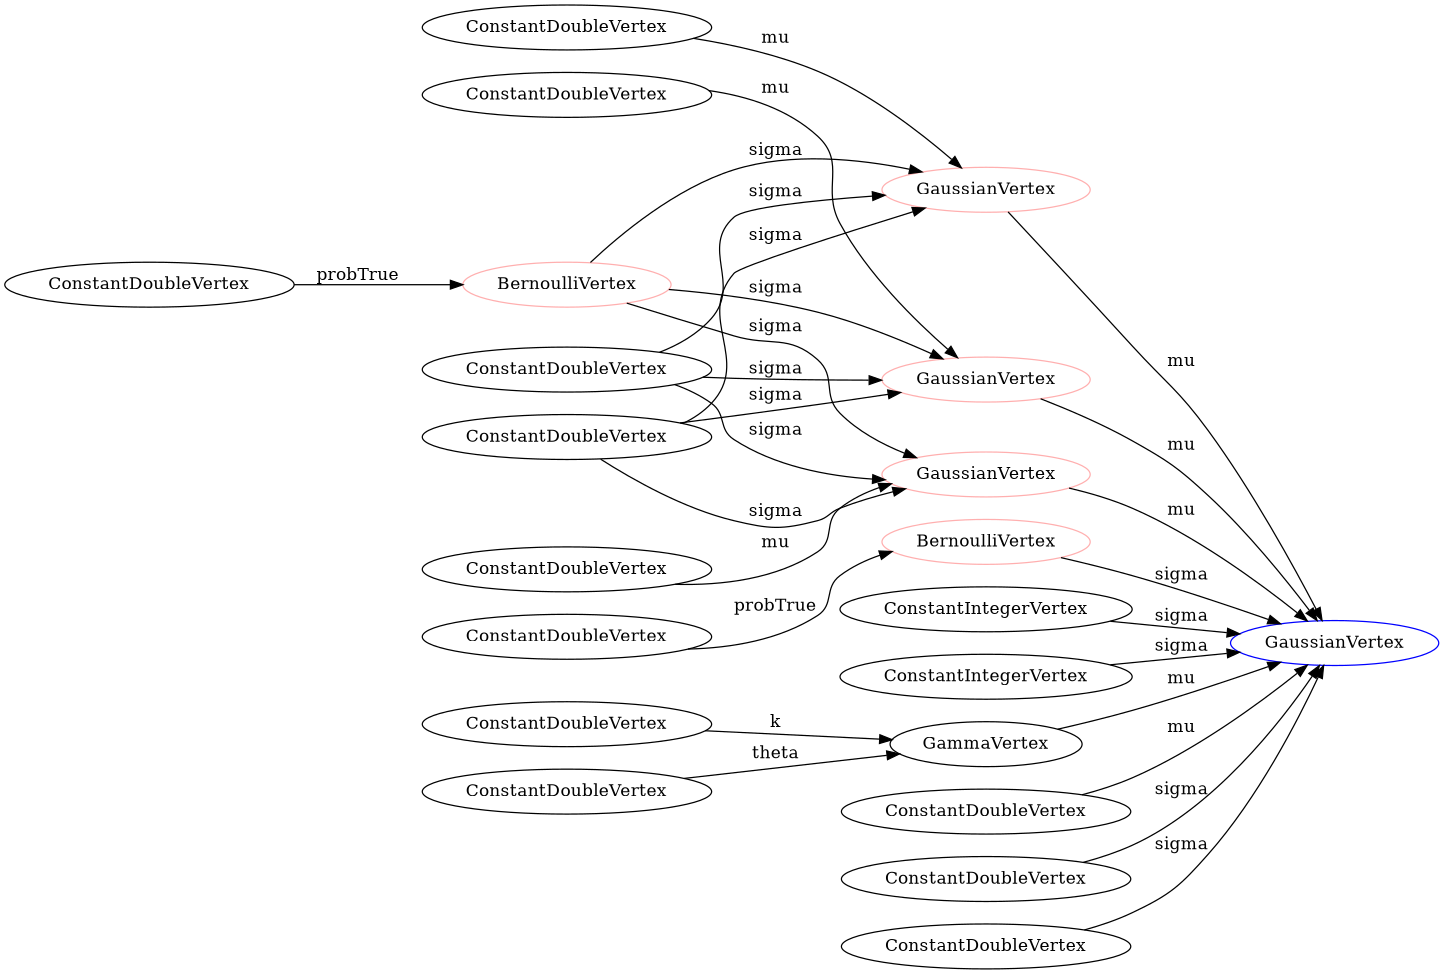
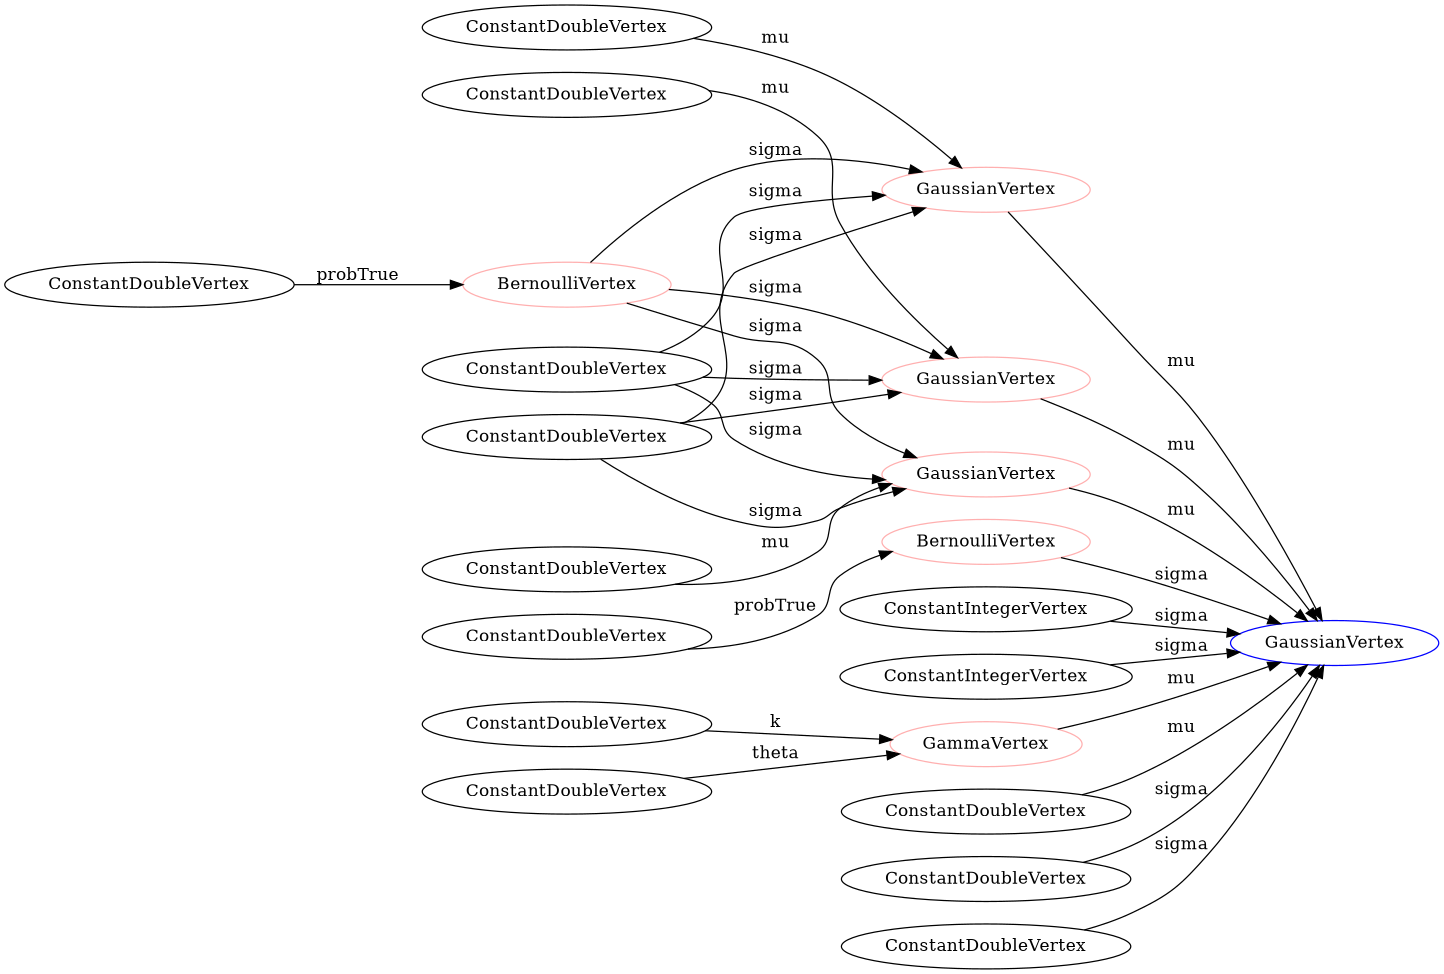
(986, 744) -> (986, 744)
